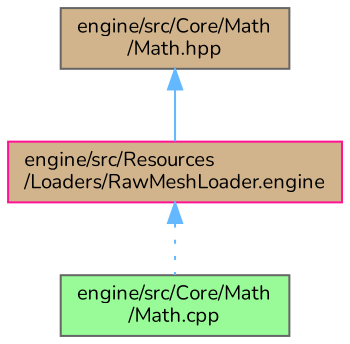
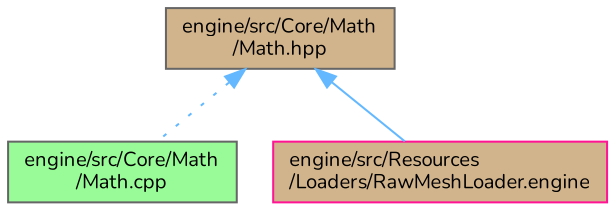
(175, 249) -> (193, 112)
